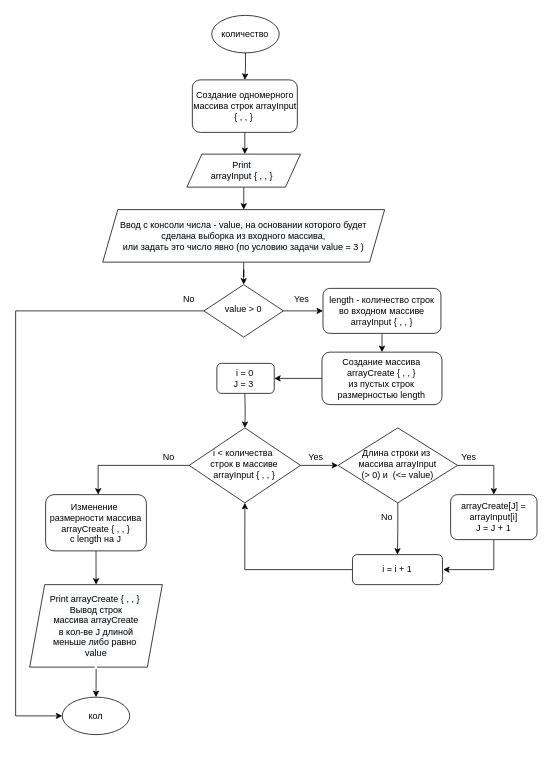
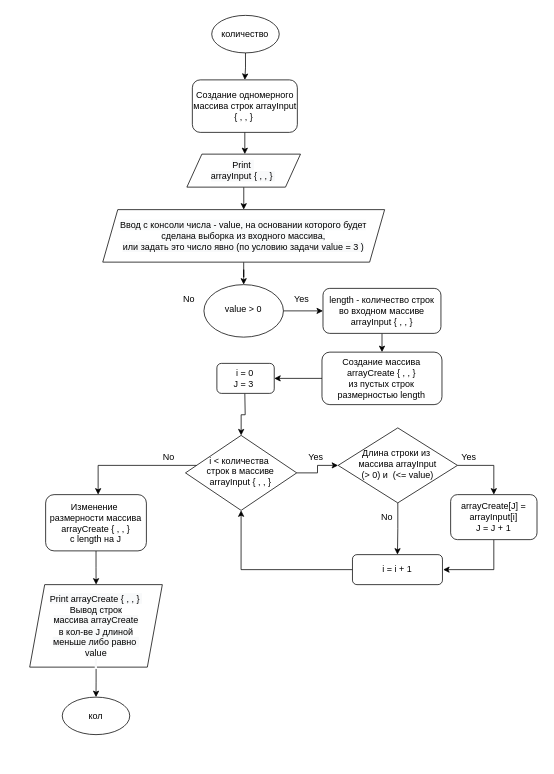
(243, 311) -> (243, 311)
(245, 465) -> (241, 473)
(15, 514) -> none
